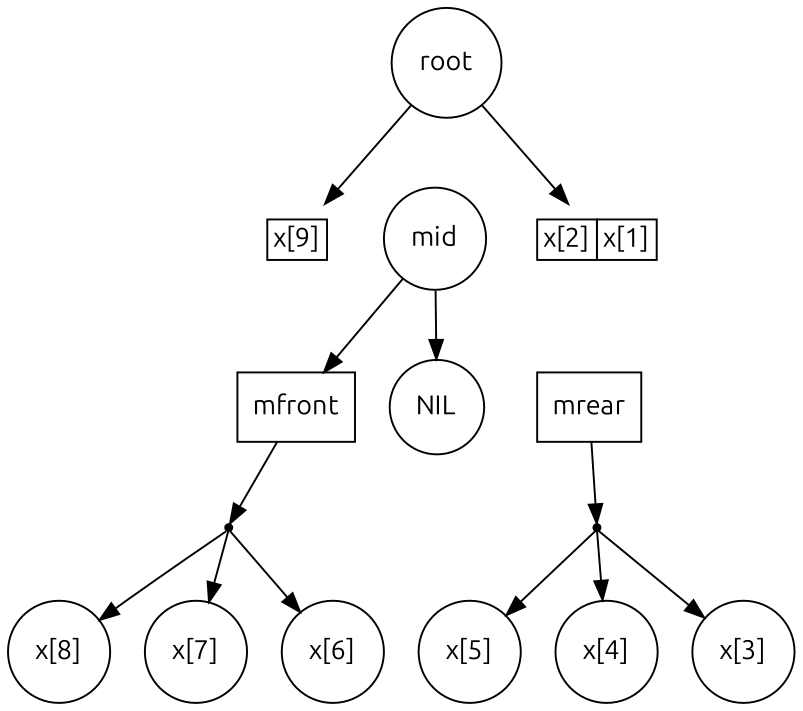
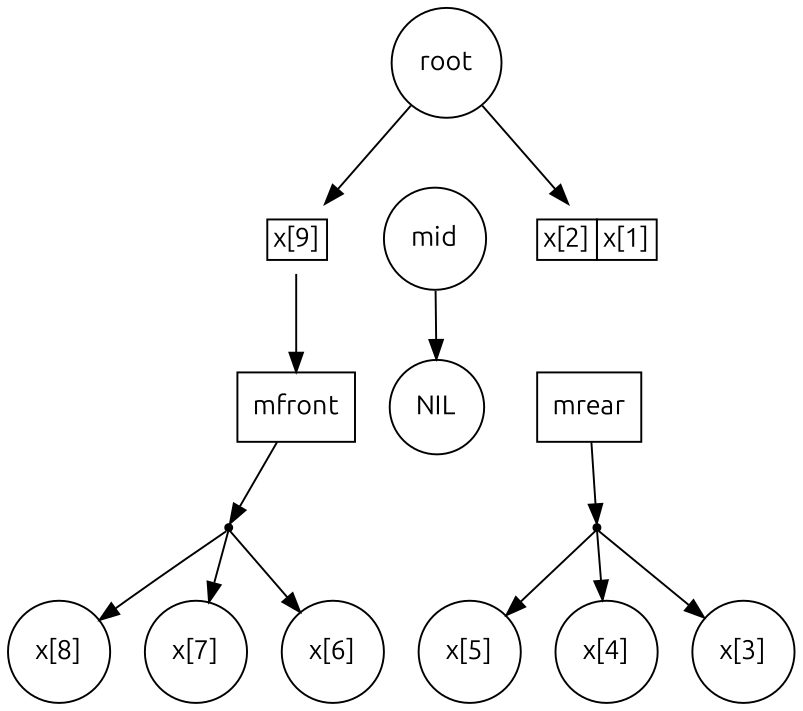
(370, 318) -> (296, 313)
